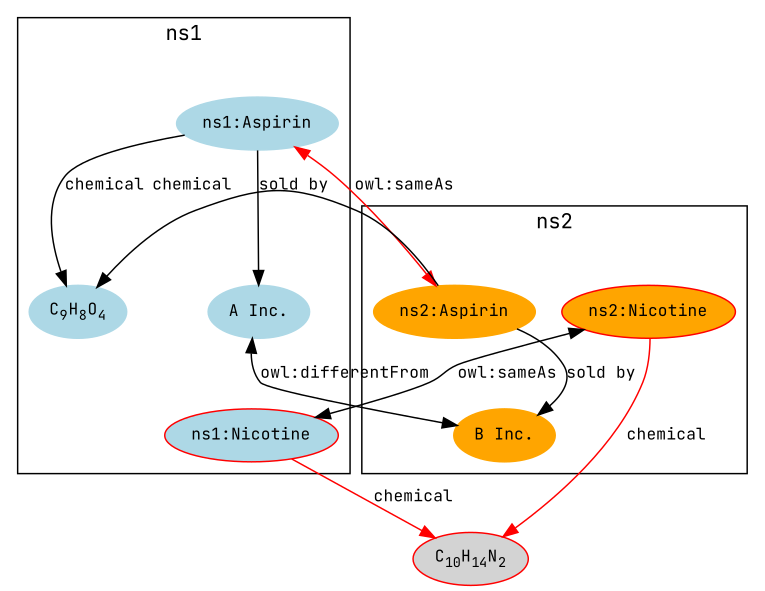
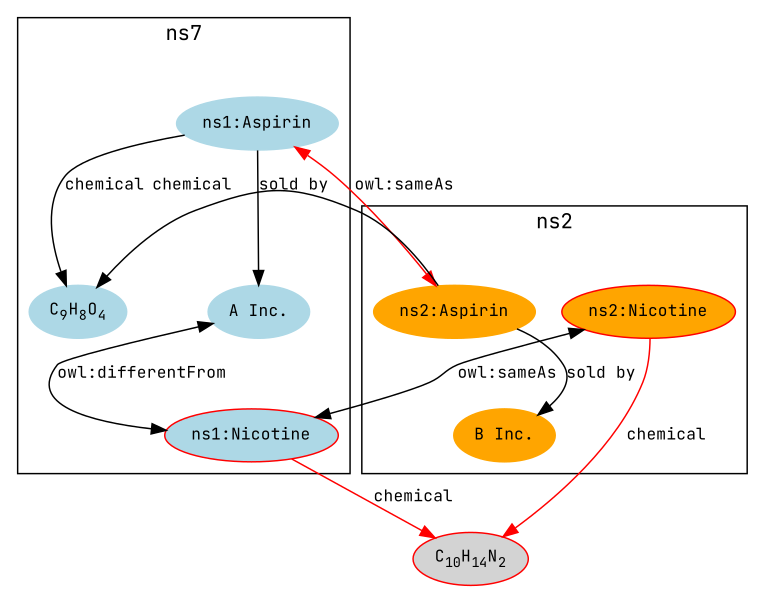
(184, 35) -> (184, 35)
(335, 402) -> (60, 363)
